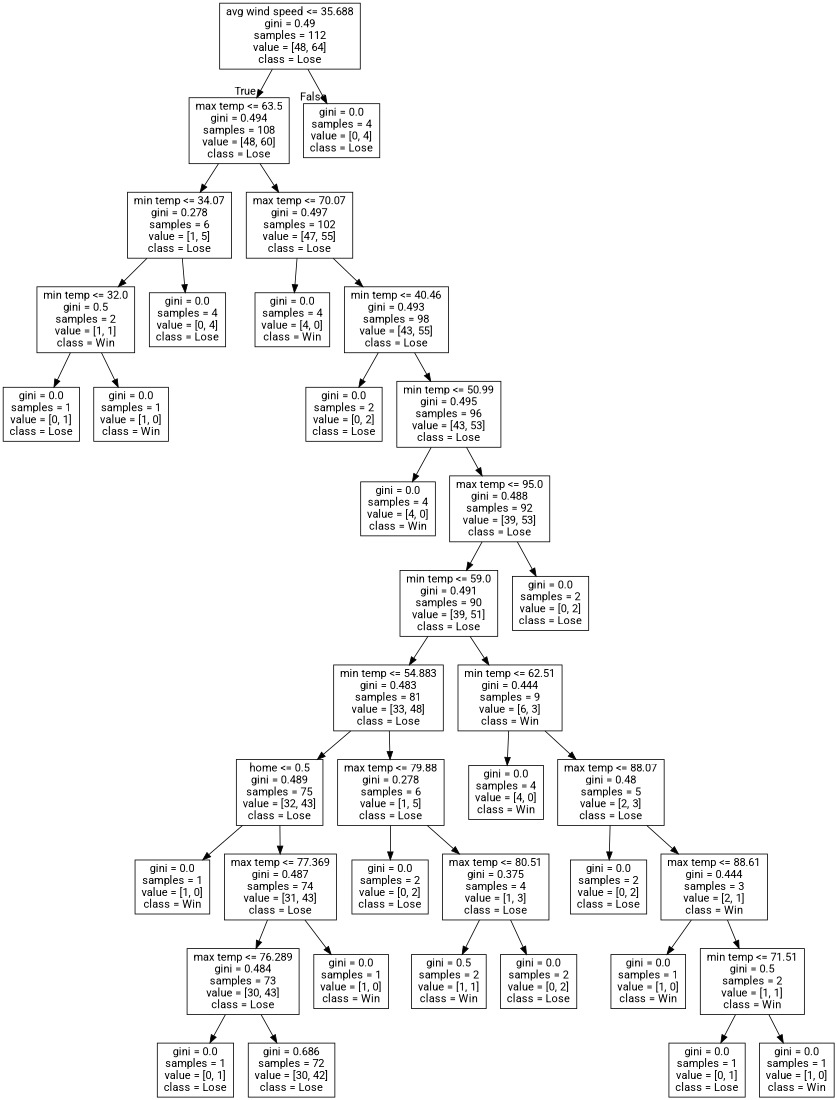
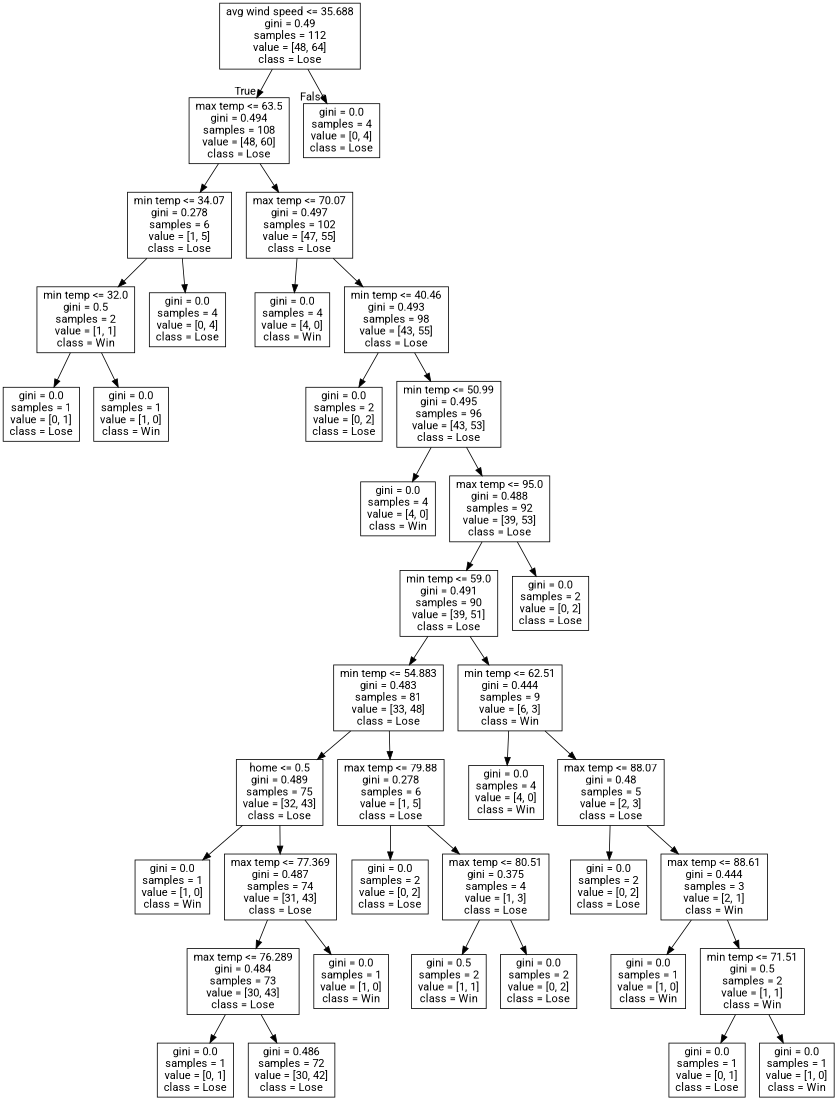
(292, 1070) -> (292, 1070)
